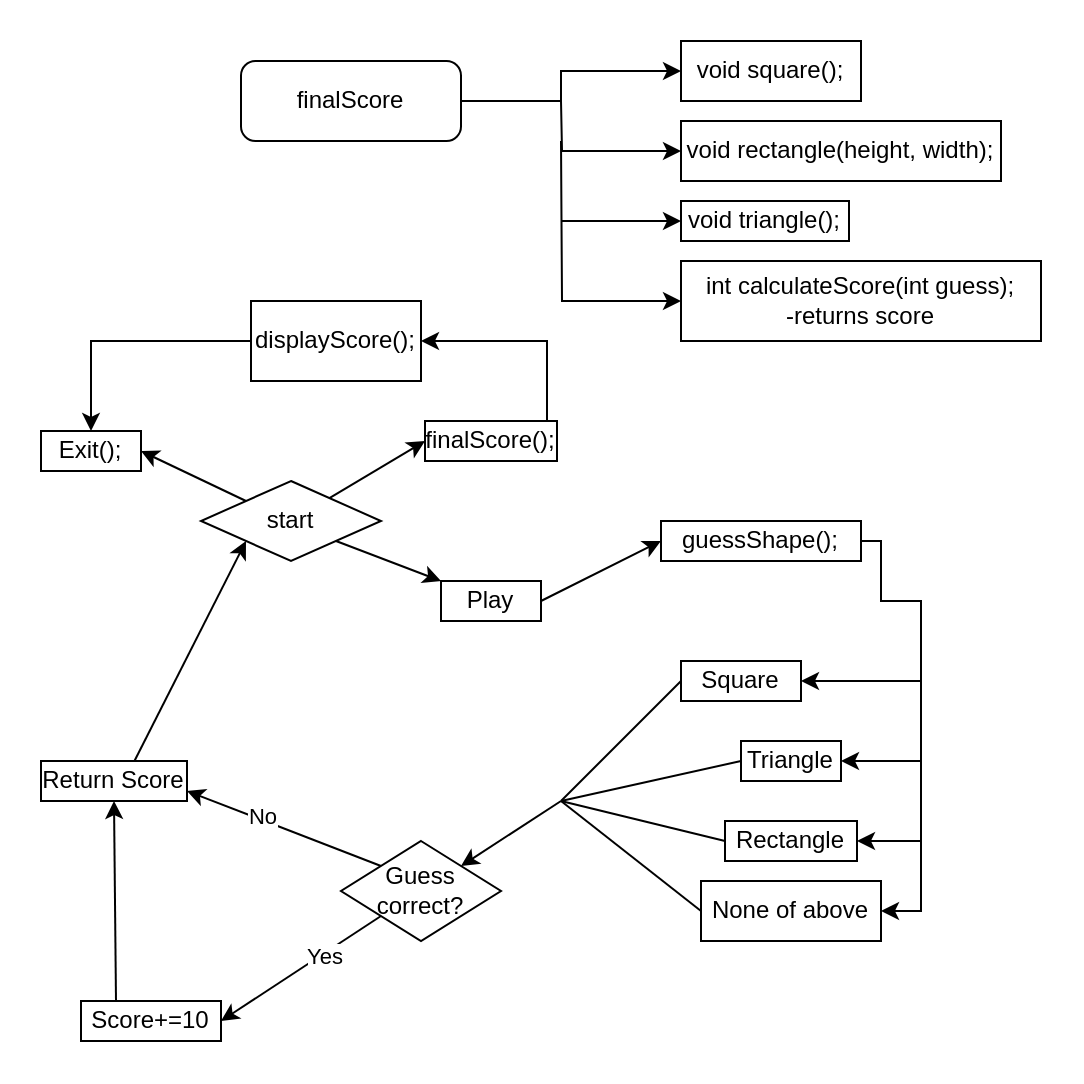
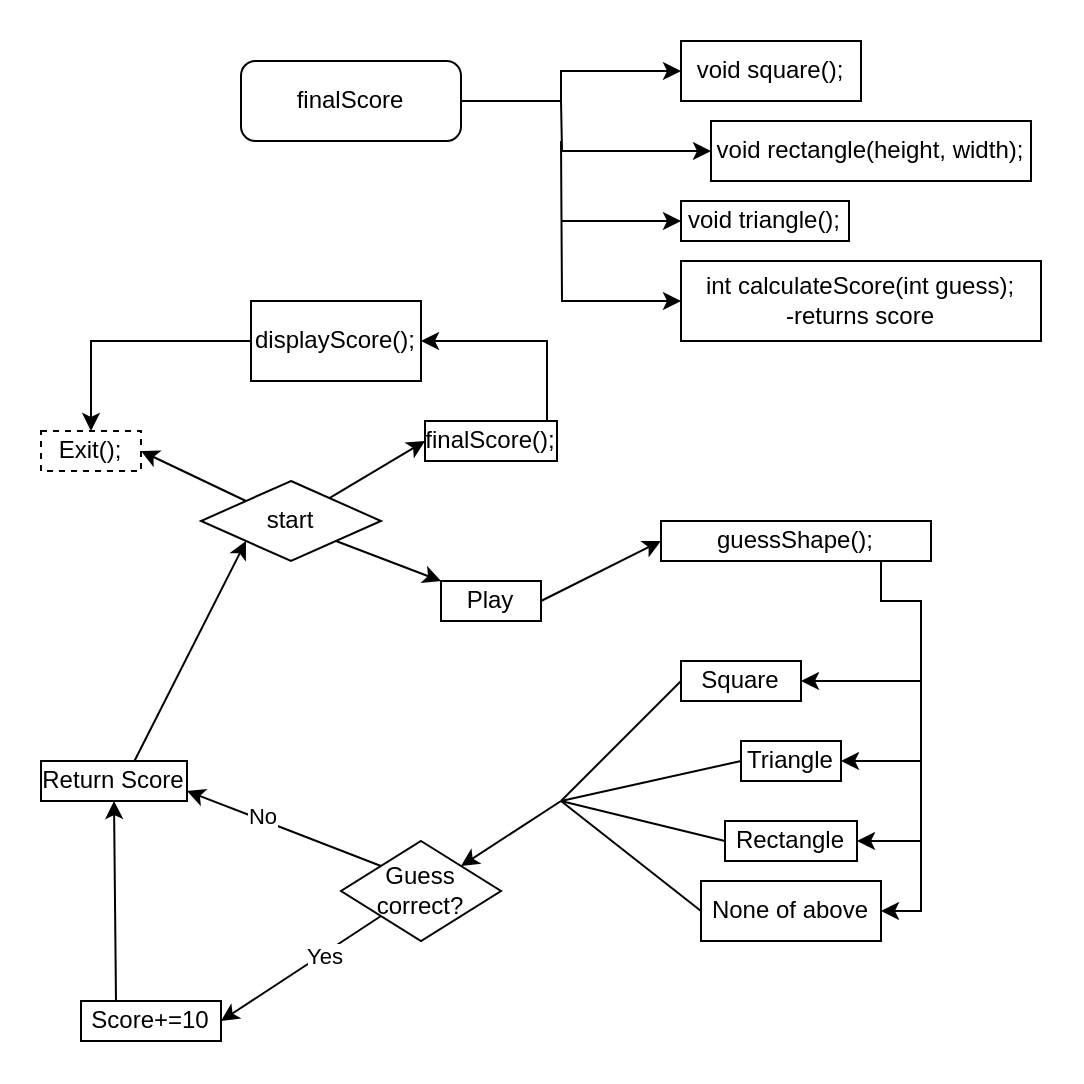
(841, 151) -> (871, 151)
(91, 451) -> (91, 451)
(761, 541) -> (796, 541)
